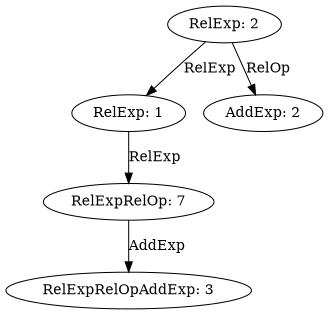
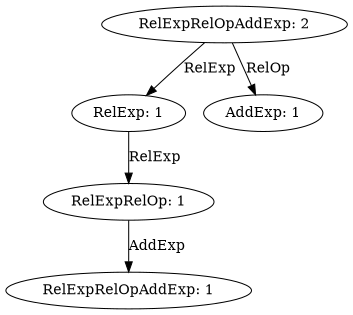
(225, 24) -> (225, 24)
(263, 113) -> (263, 113)
(129, 202) -> (129, 202)
(129, 291) -> (129, 291)
